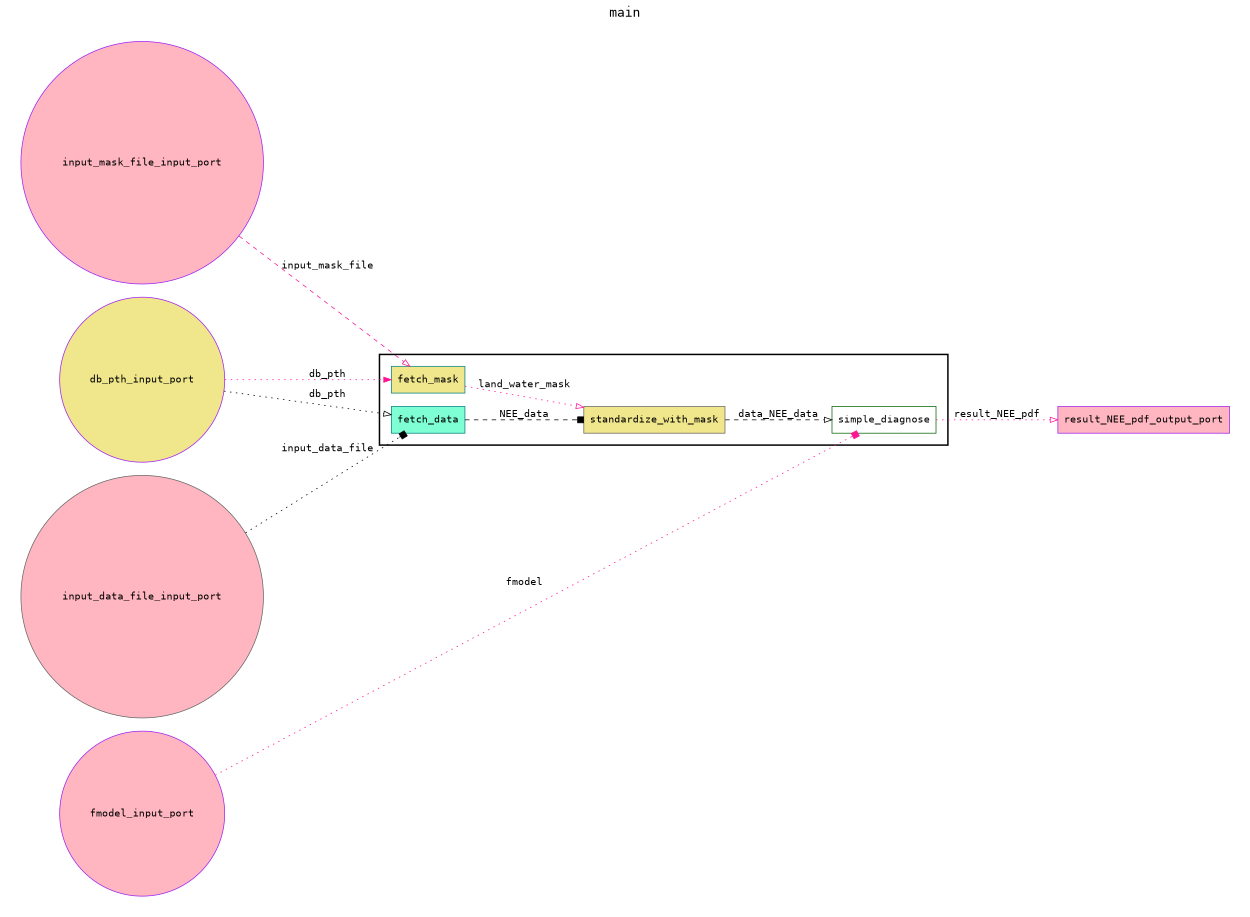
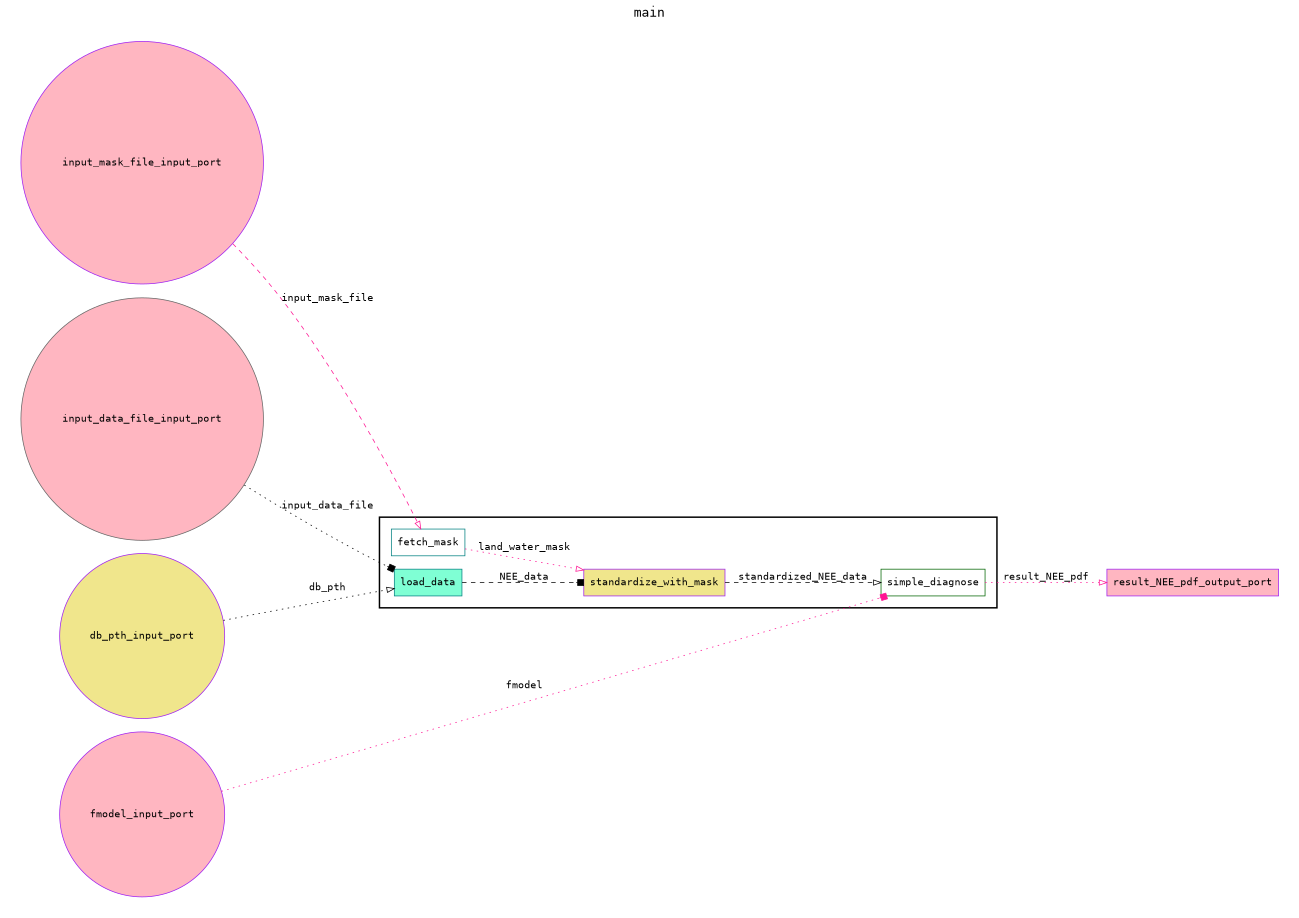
(304, 380) -> none
(428, 380) -> (428, 542)
(778, 414) -> (803, 577)
(428, 420) -> (428, 583)
(654, 420) -> (654, 583)
